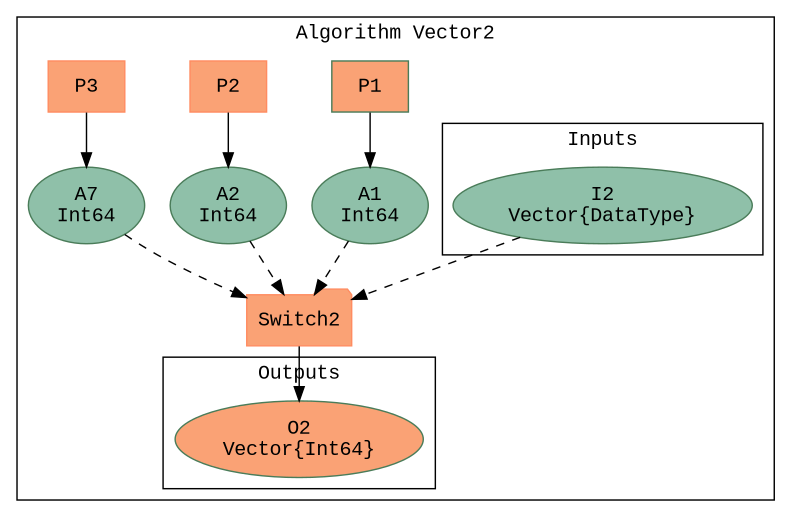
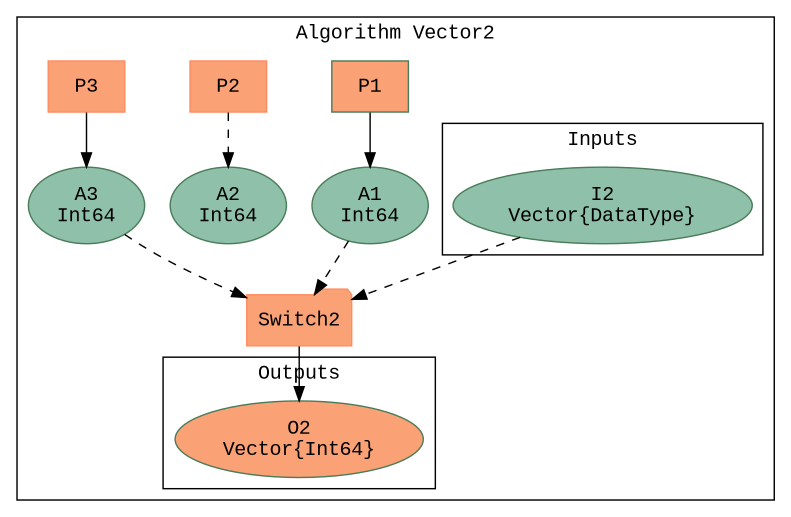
(228, 133) -> (228, 133)
(87, 205) -> (87, 205)
(263, 262) -> none
